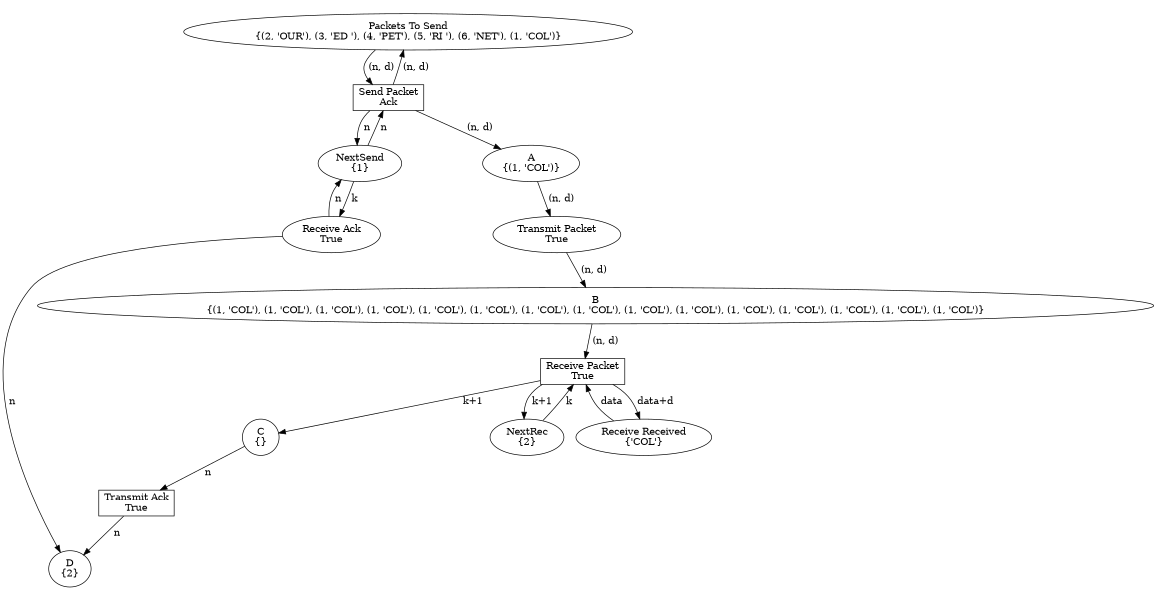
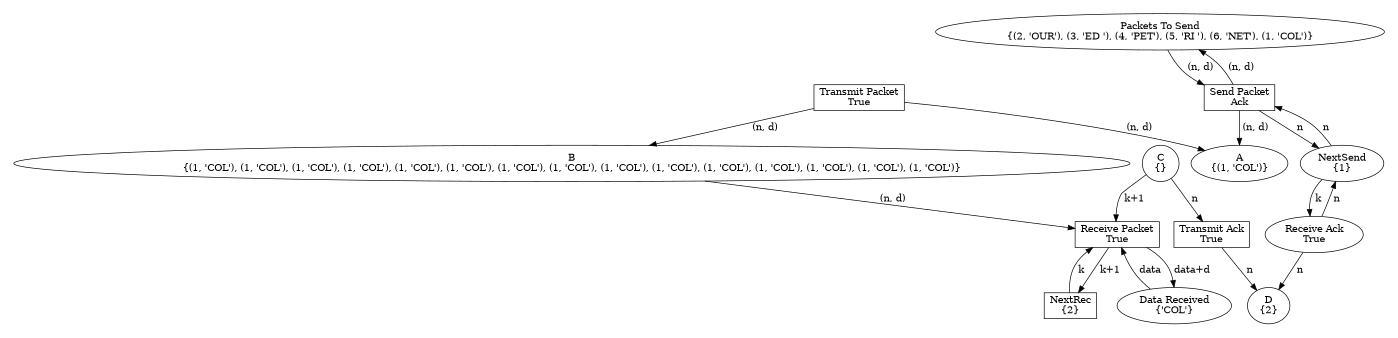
(543, 196) -> (1052, 121)
(557, 235) -> (859, 98)
(413, 406) -> (1125, 191)
(527, 437) -> (1070, 306)
(644, 437) -> (1174, 306)
